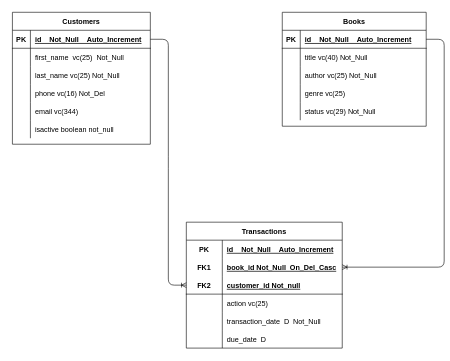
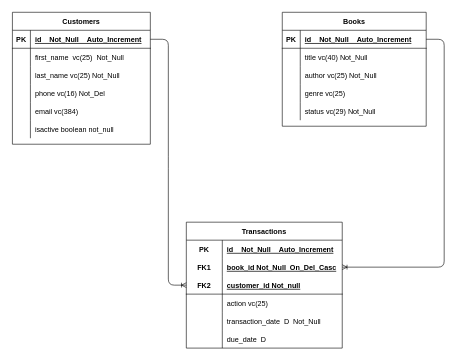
(58, 112) -> (58, 112)
